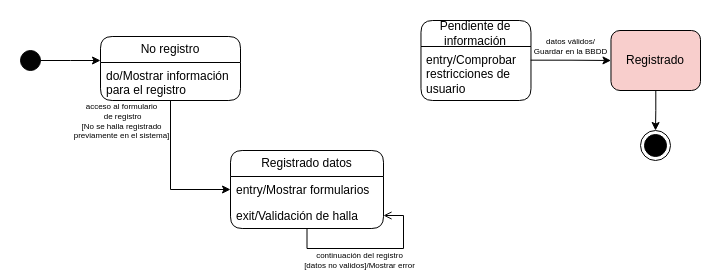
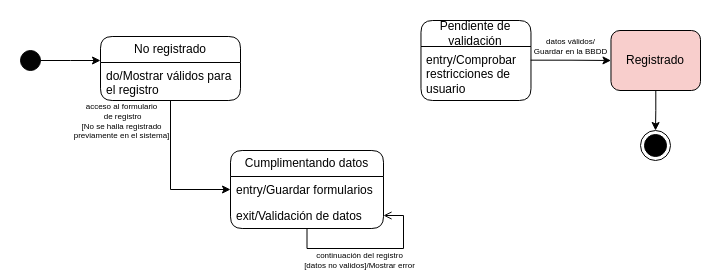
(476, 34) -> (476, 34)
(171, 50) -> (171, 50)
(172, 84) -> (172, 84)
(307, 164) -> (307, 164)
(308, 198) -> (308, 198)
(305, 217) -> (308, 217)
